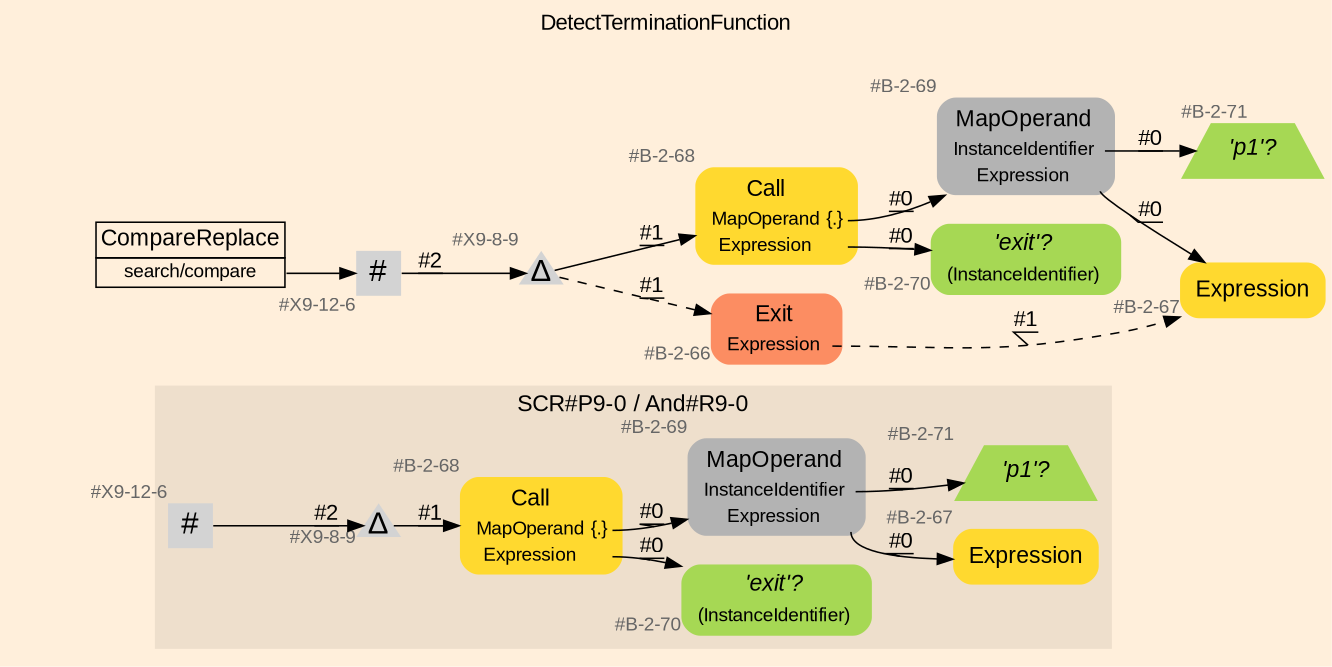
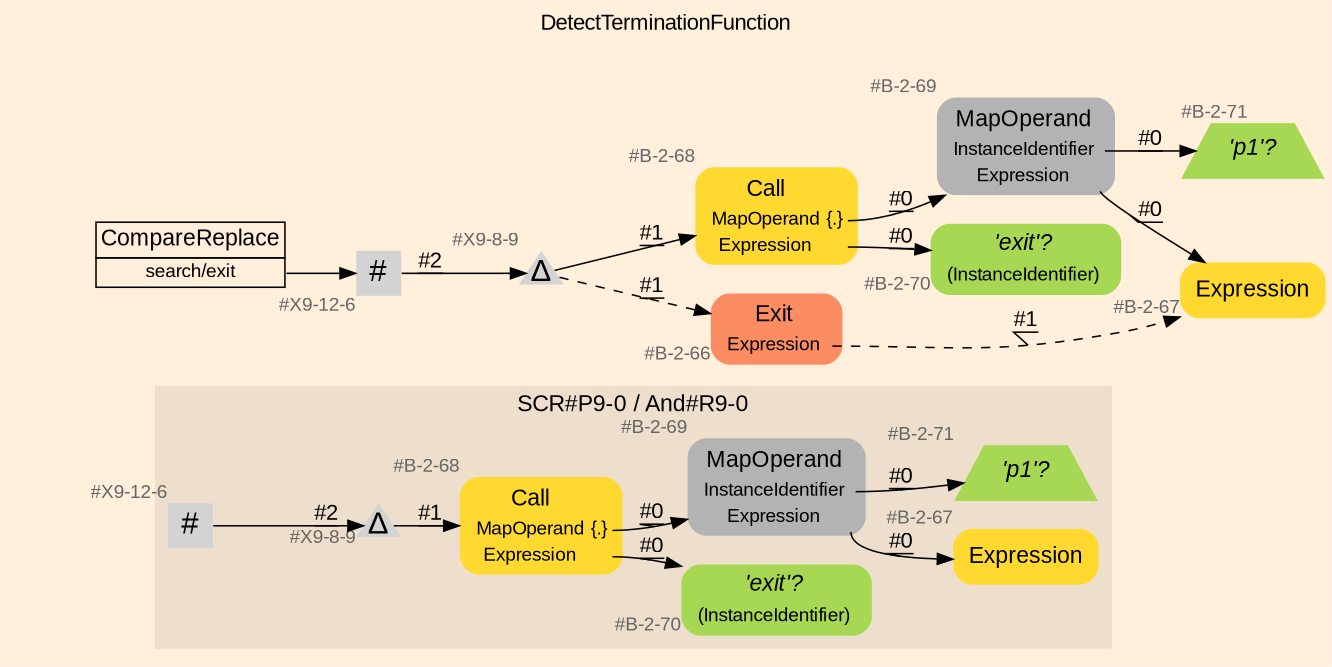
(190, 272) -> (190, 272)
